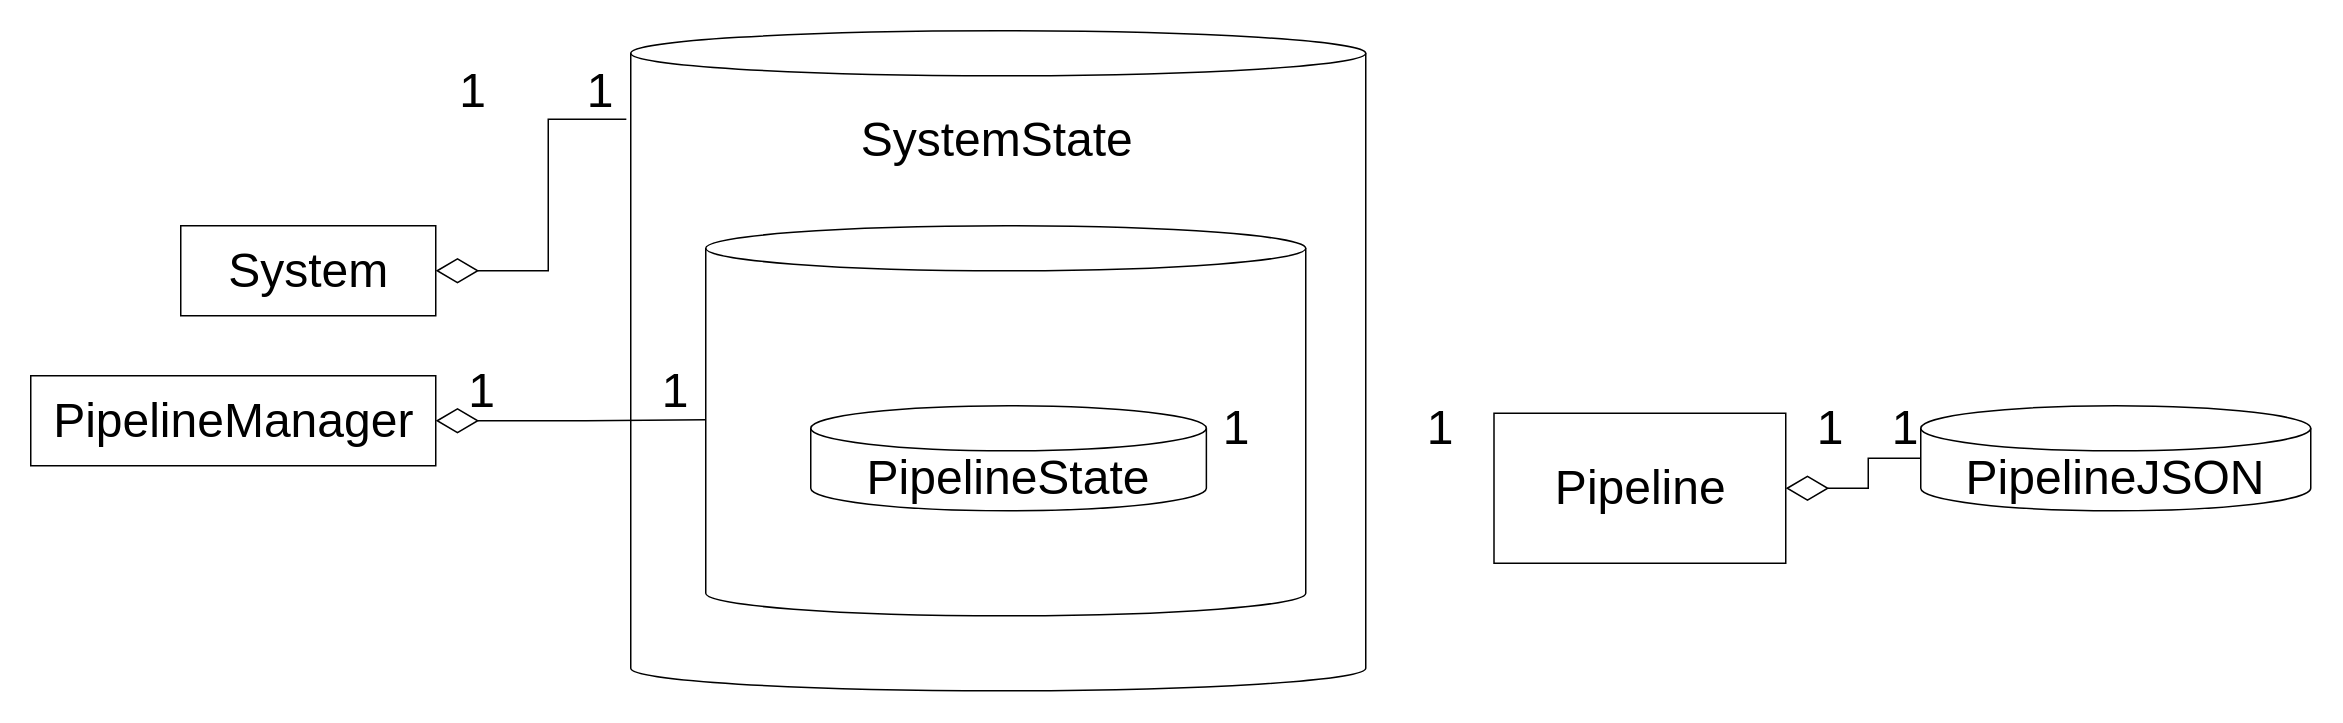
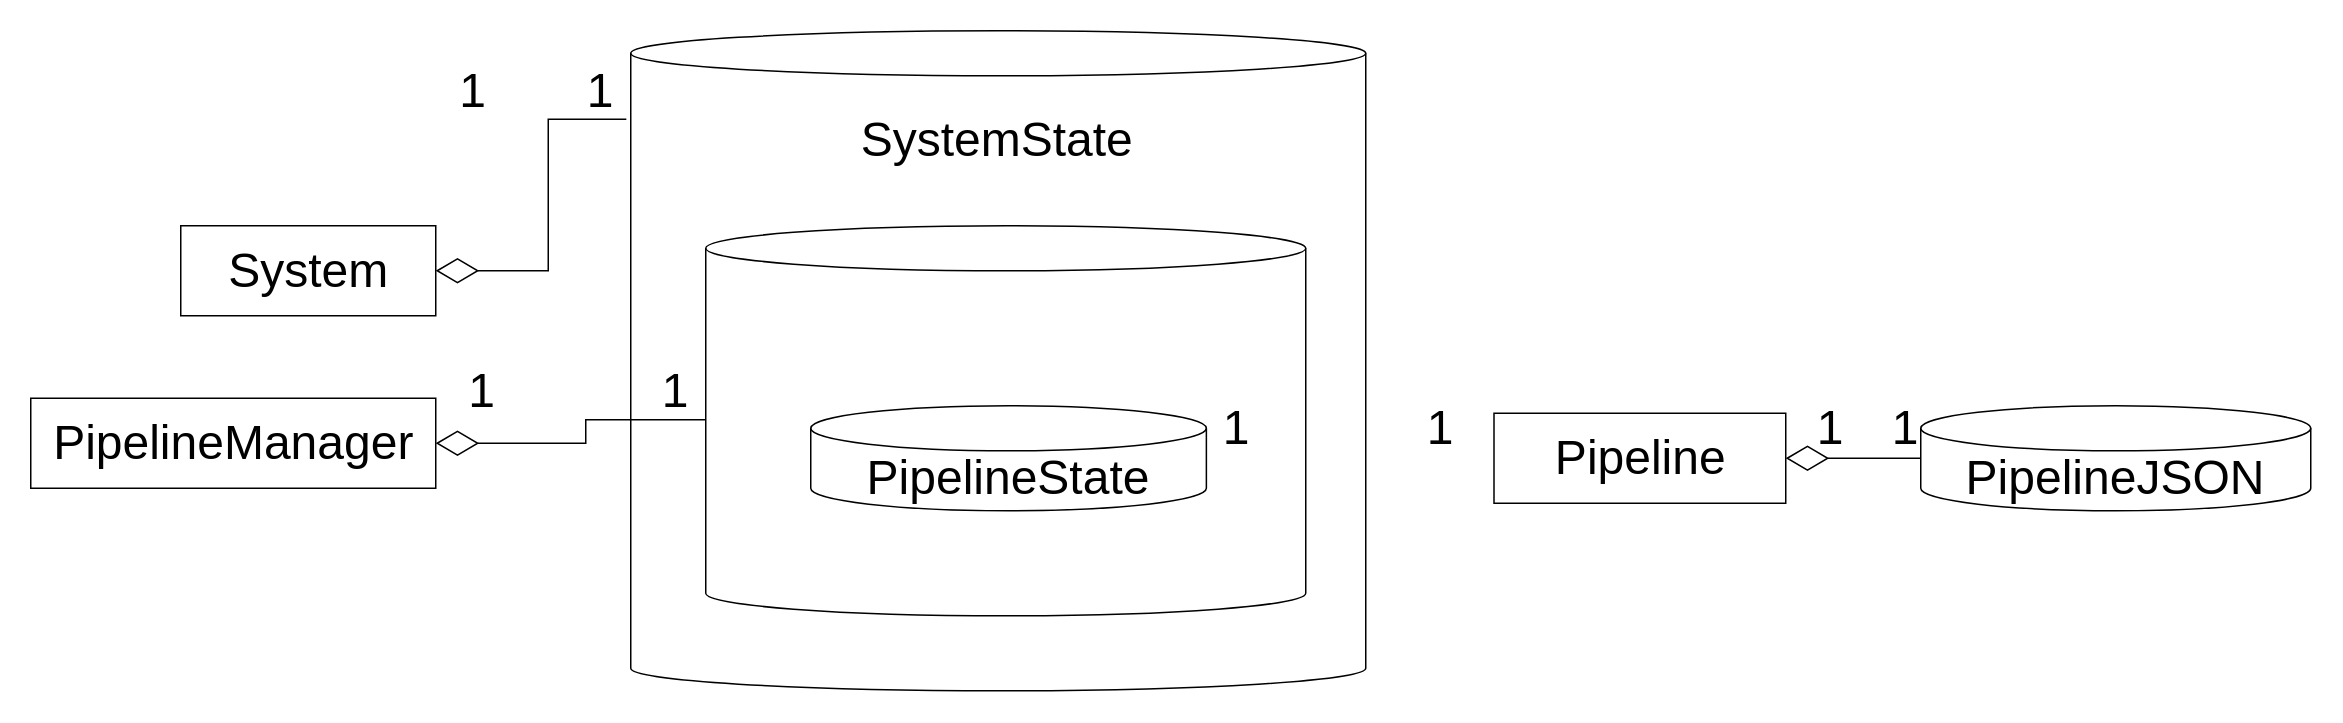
(233, 421) -> (233, 443)
(1640, 488) -> (1640, 458)
